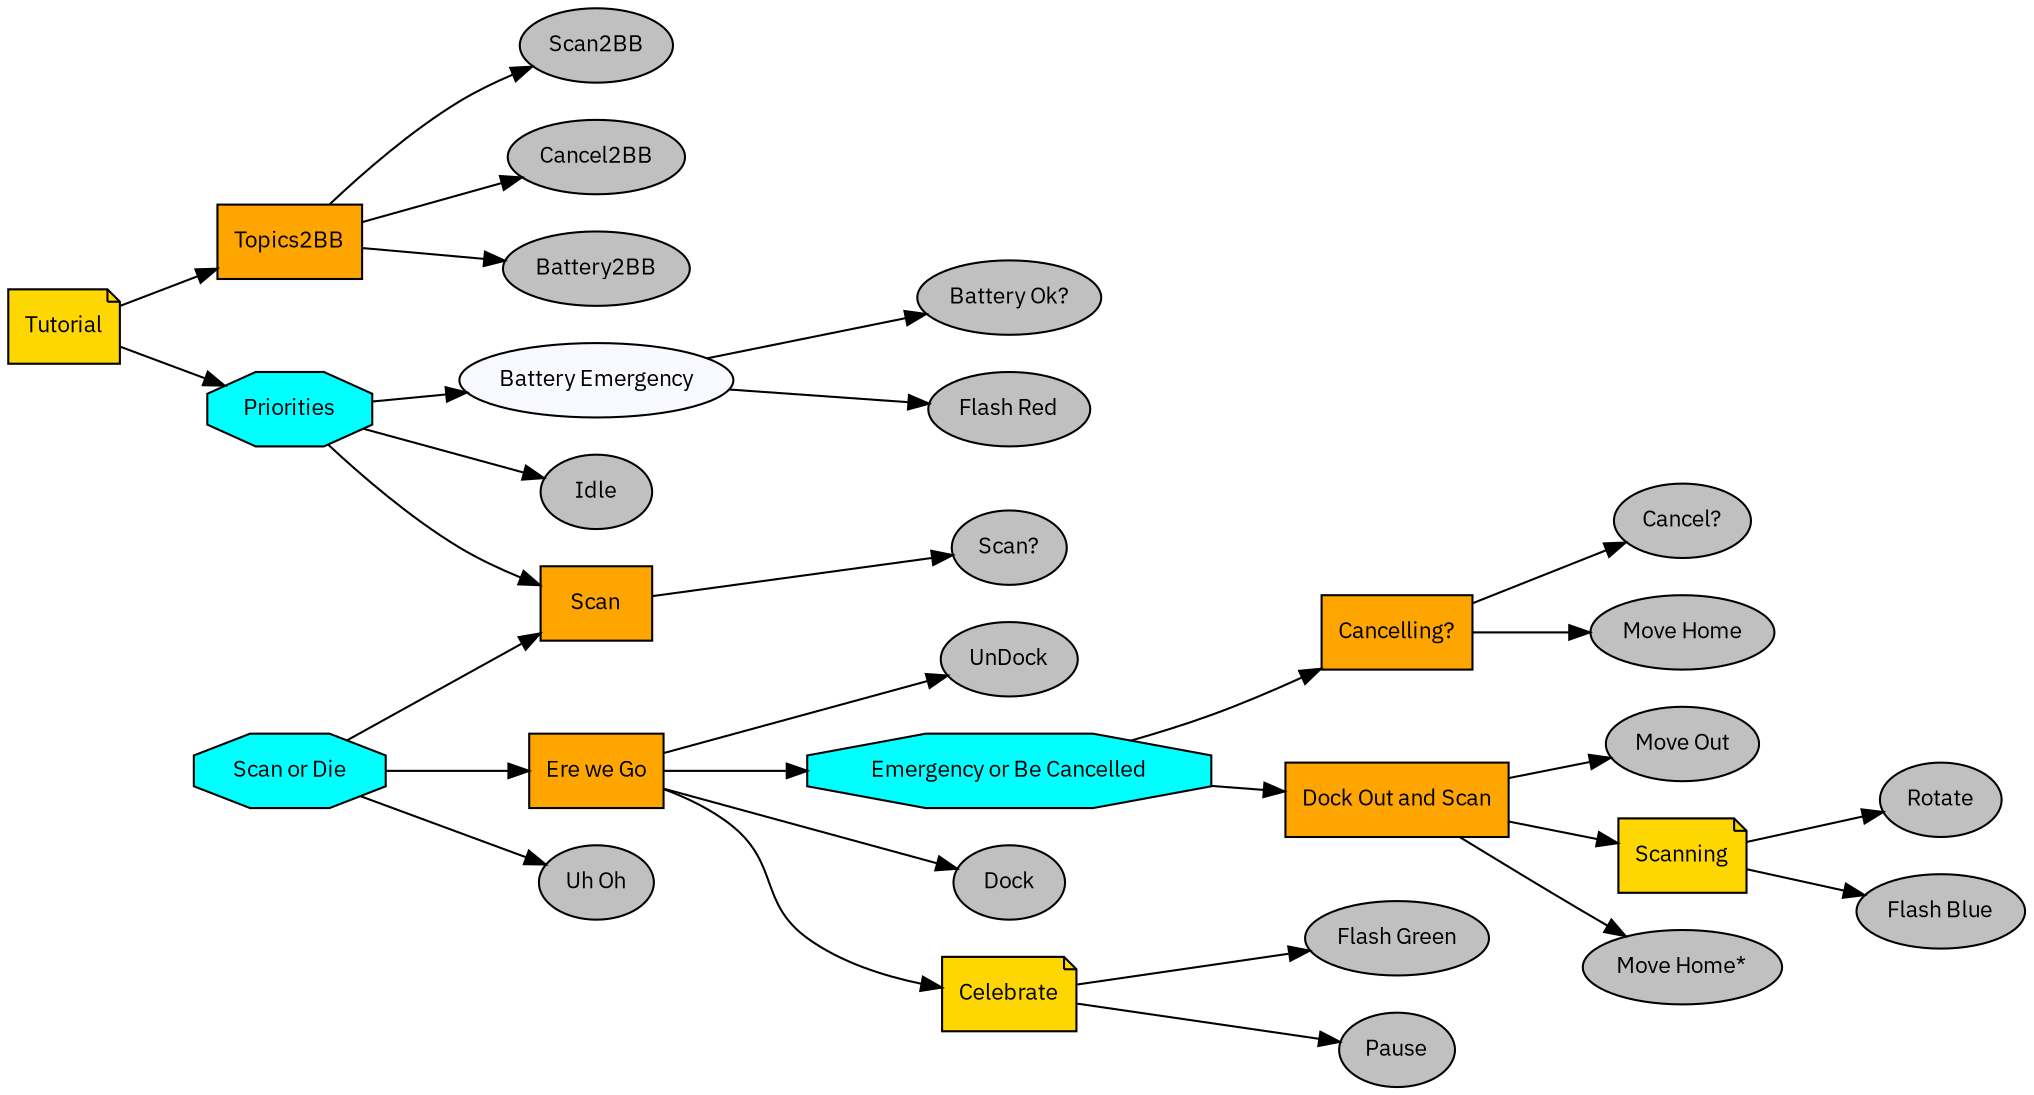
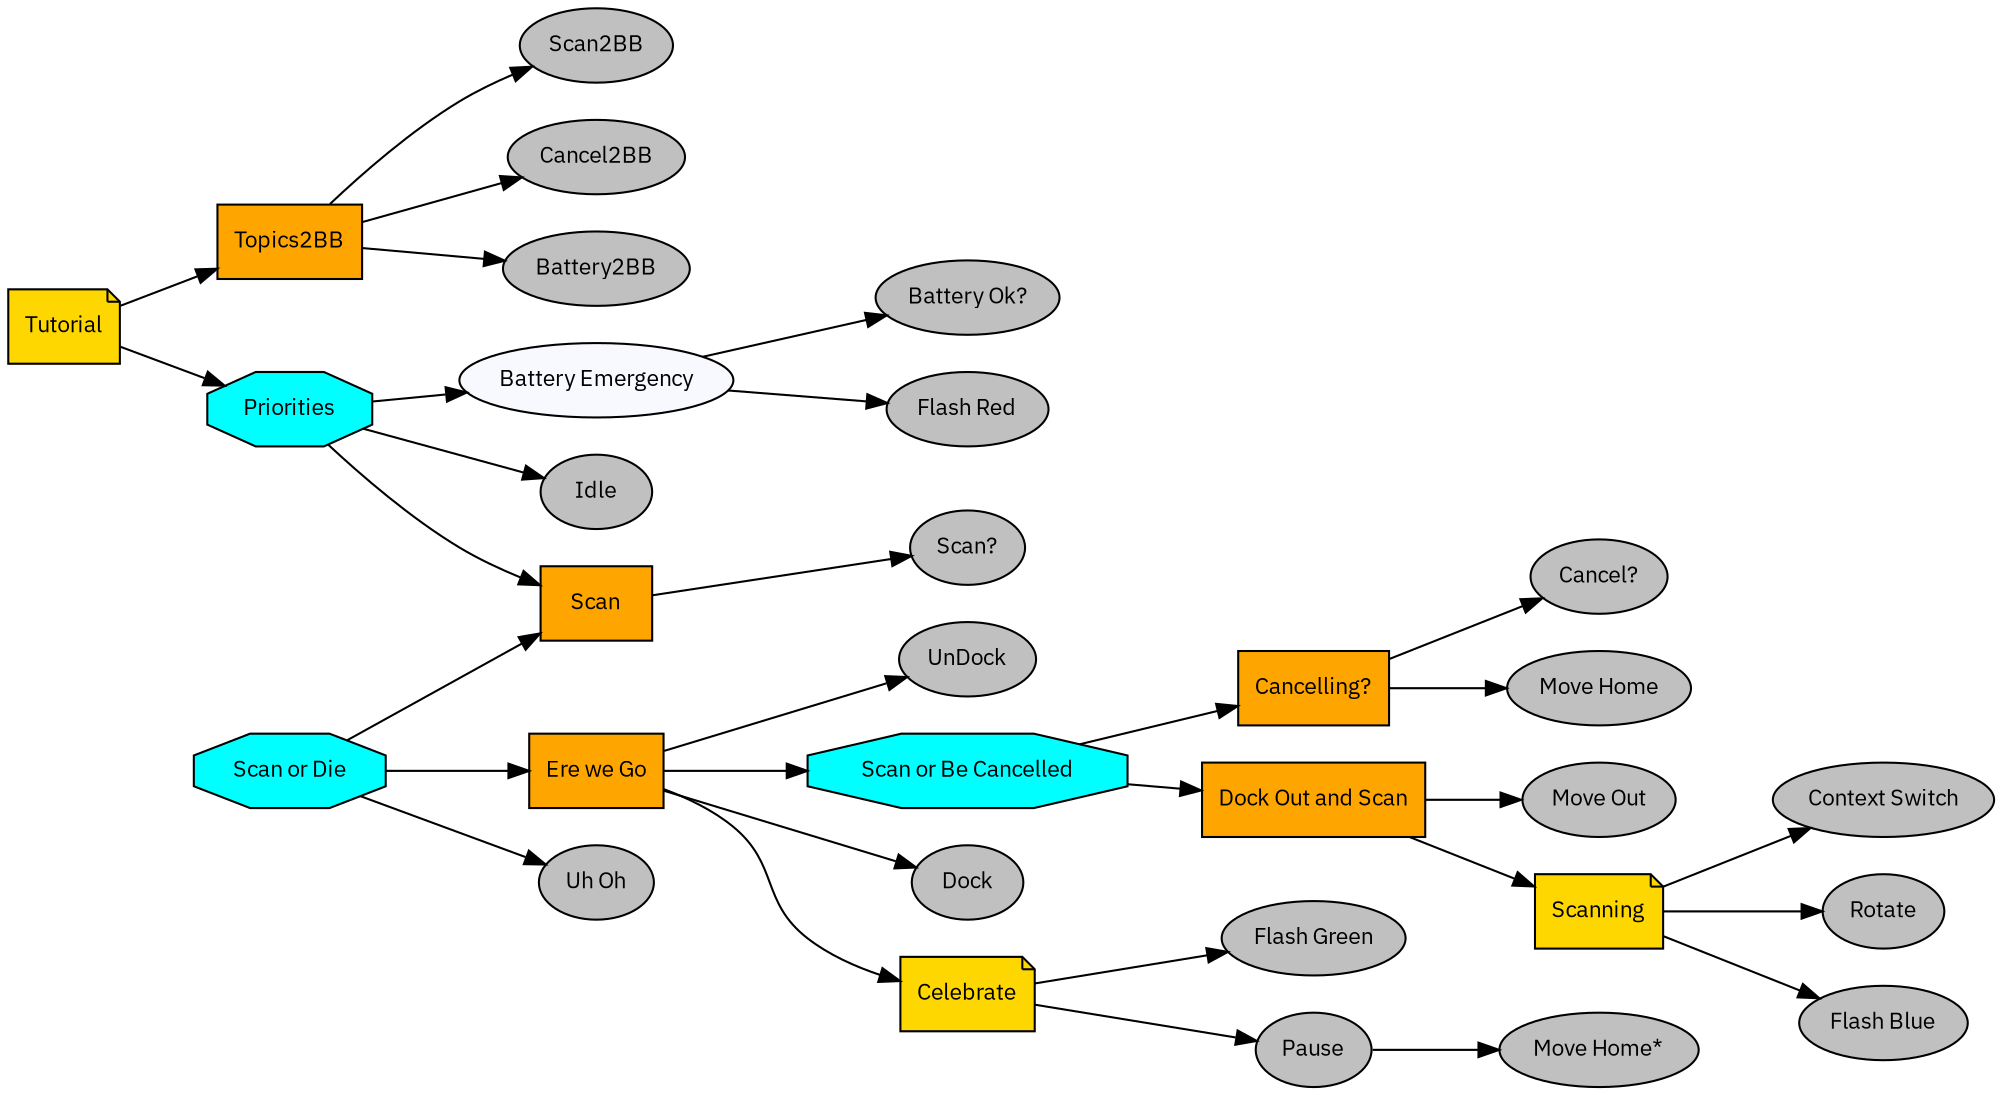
(1009, 771) -> (968, 771)
none -> (1883, 800)
(1534, 882) -> (1425, 1050)
